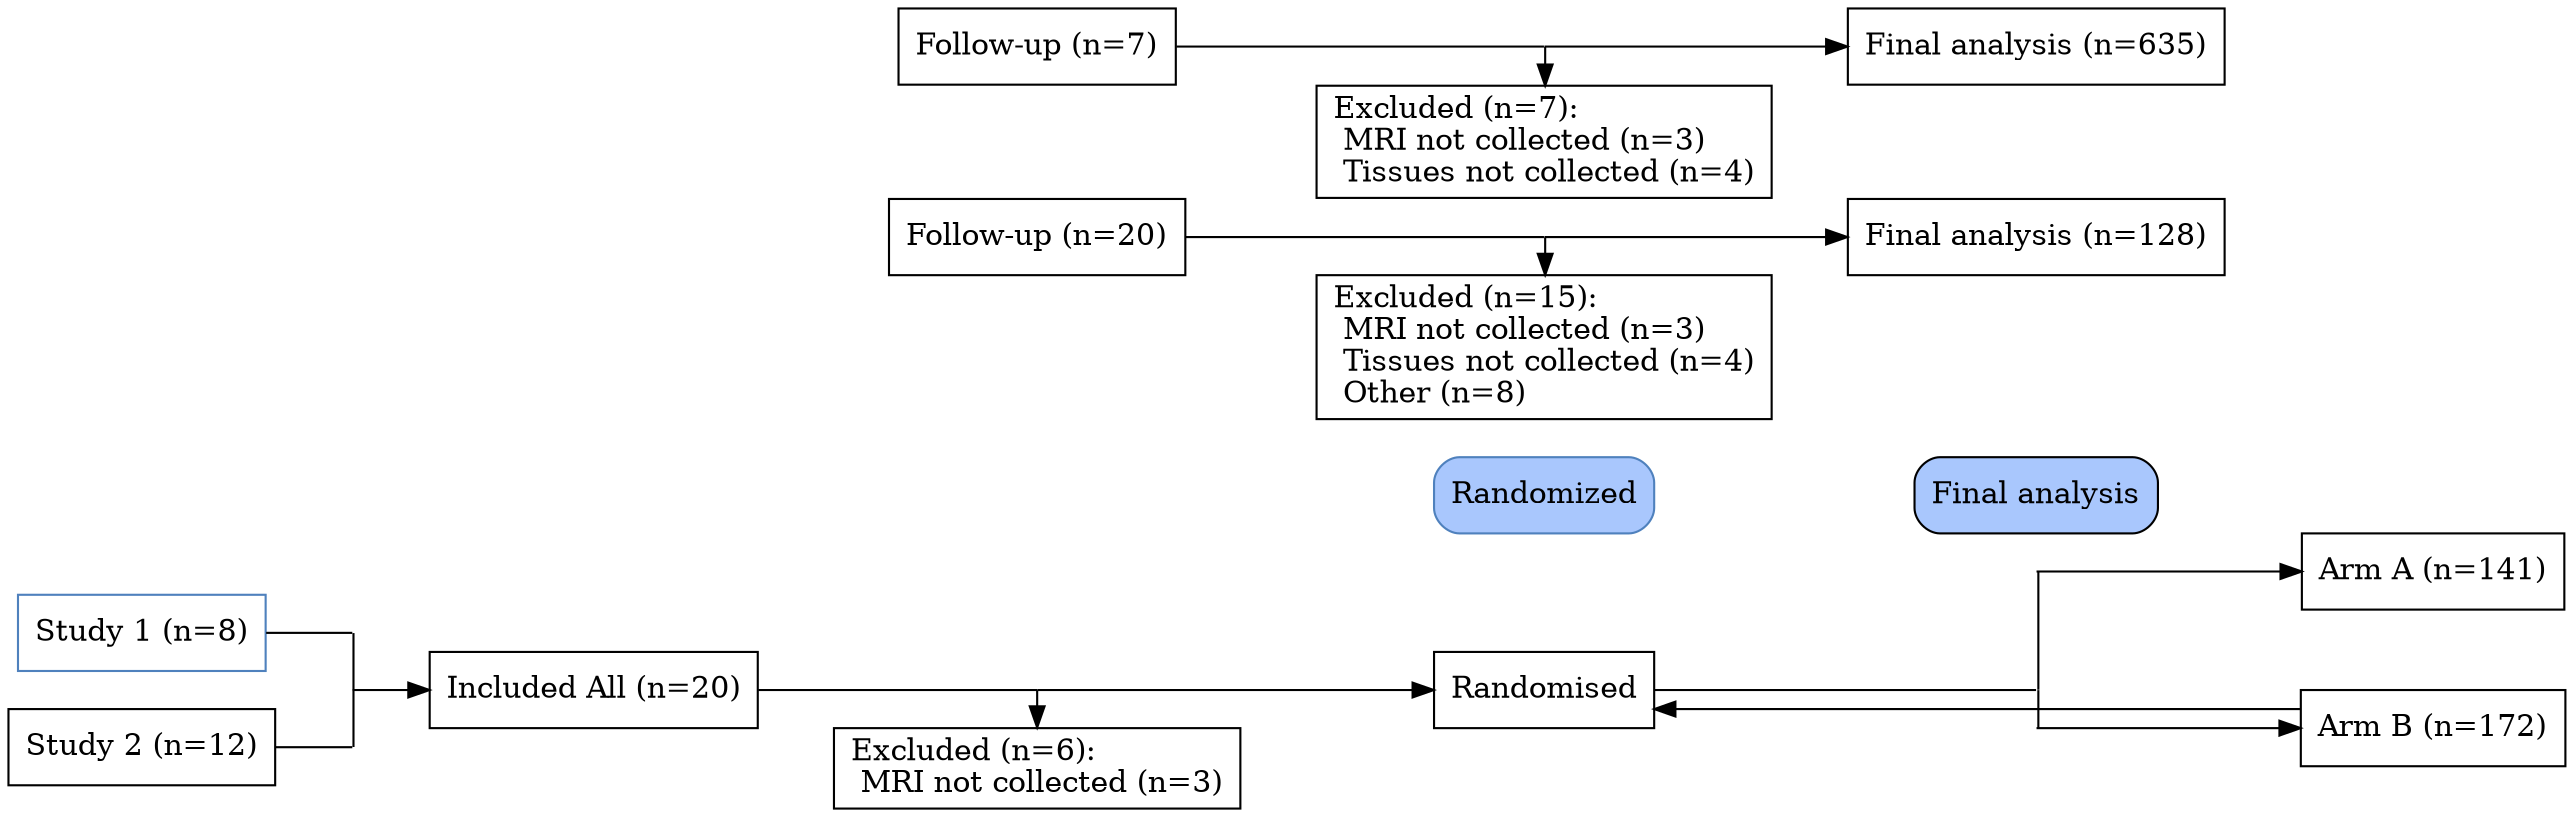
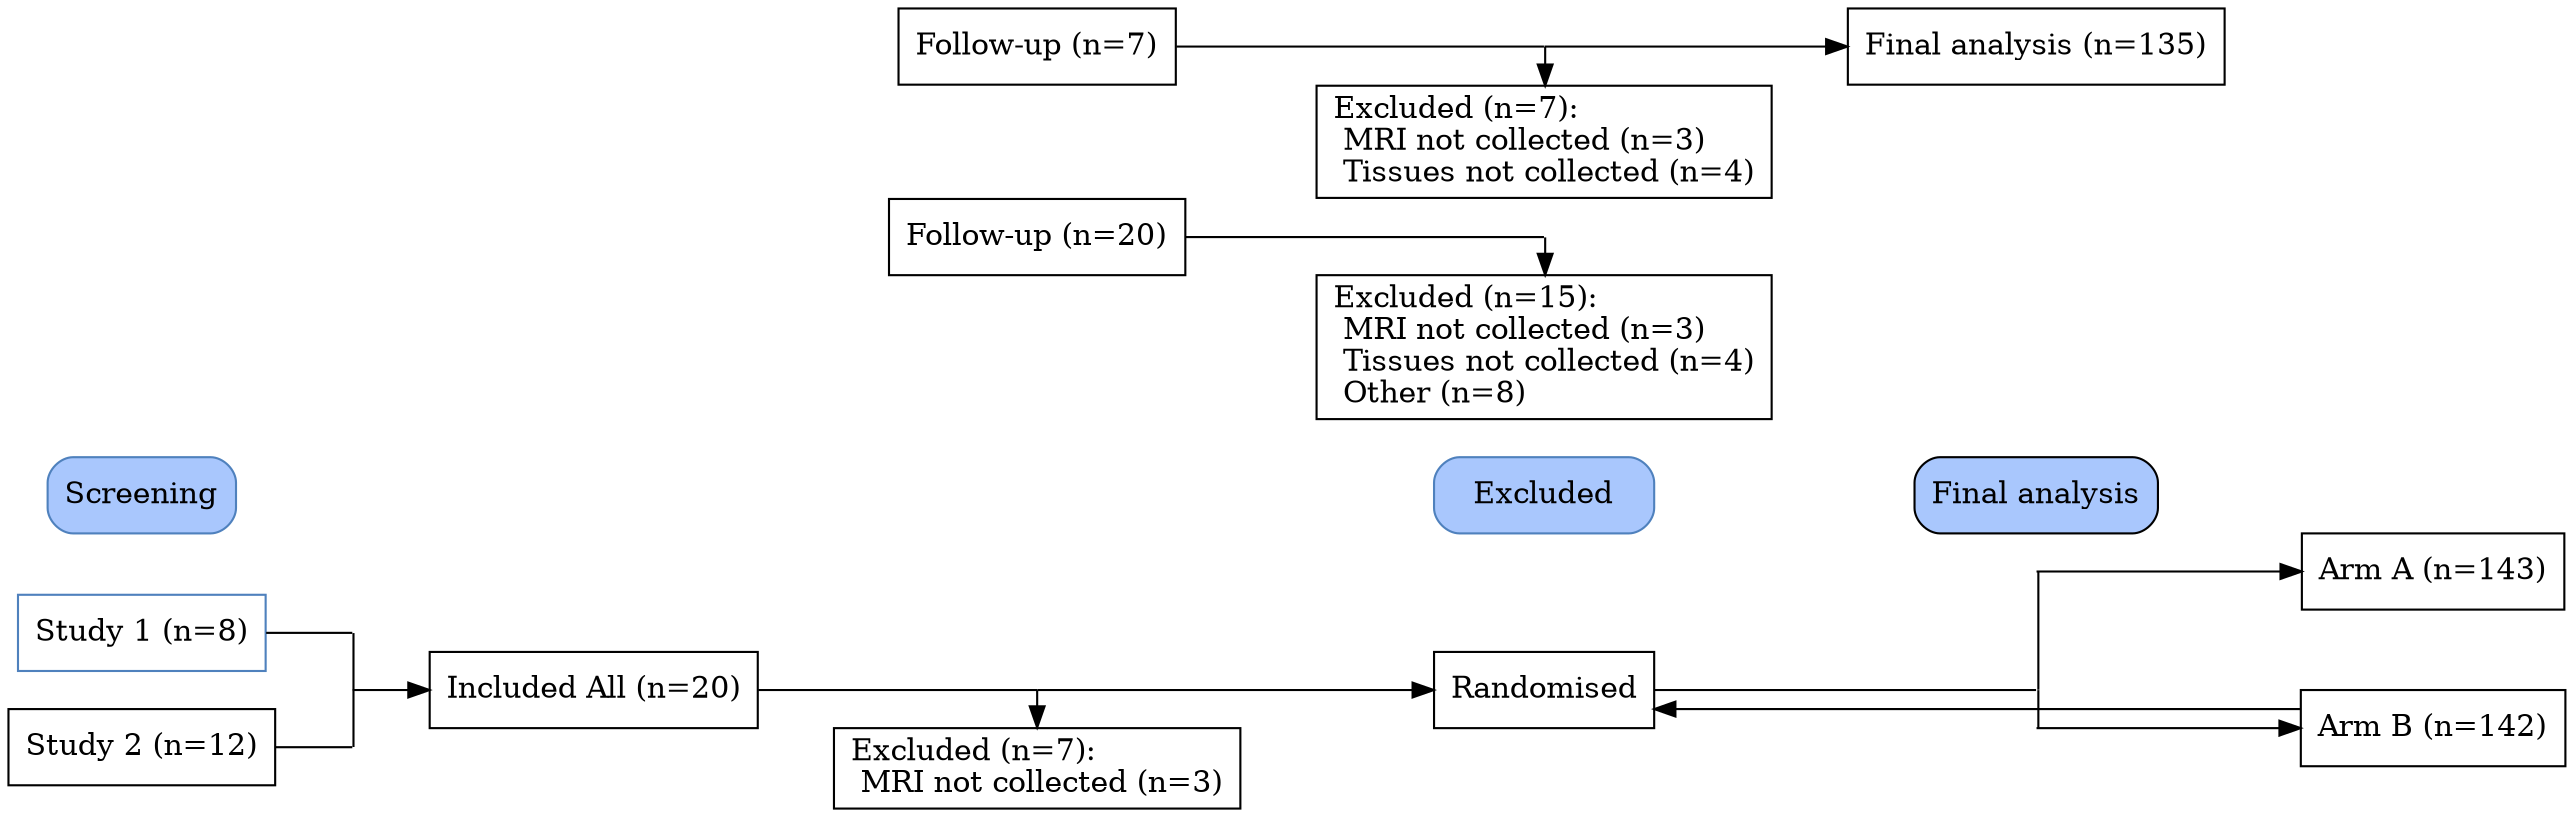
(2036, 47) -> (2036, 47)
(2036, 237) -> none
none -> (142, 495)
(1544, 495) -> (1544, 495)
(2433, 572) -> (2433, 572)
(2433, 728) -> (2433, 728)
(1037, 768) -> (1037, 768)
